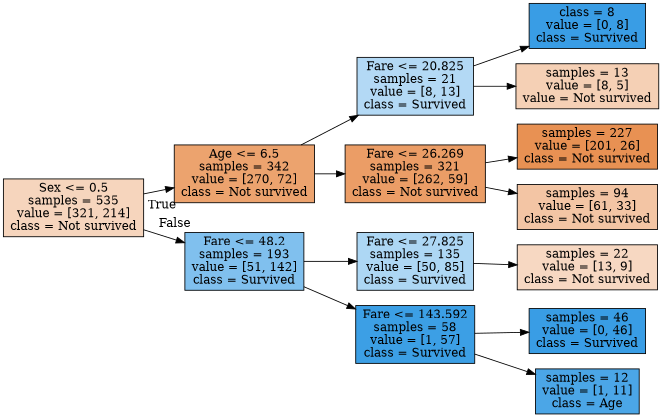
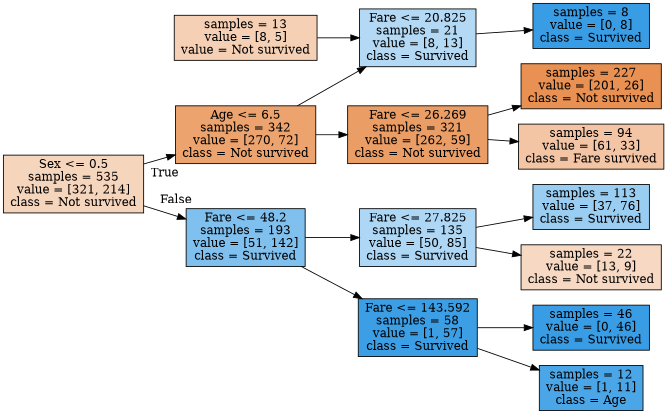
(587, 26) -> (591, 26)
(490, 86) -> (334, 38)
(587, 207) -> (591, 147)
none -> (591, 207)
